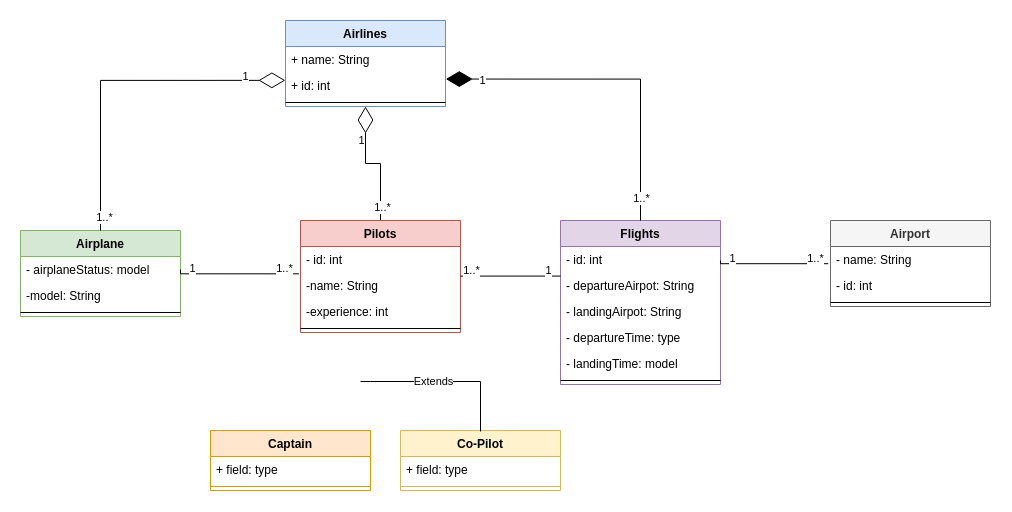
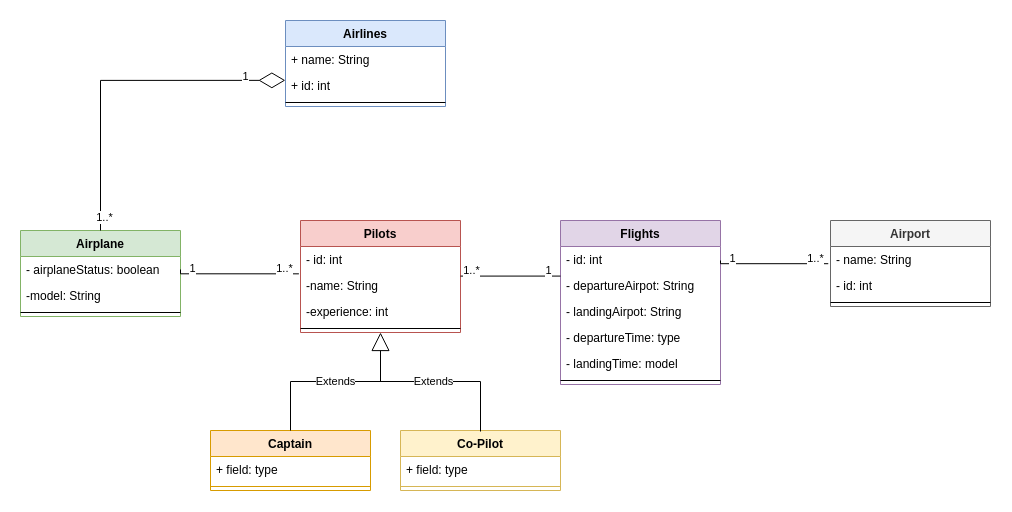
(627, 79) -> none
(381, 170) -> none
(94, 270) -> (101, 270)
none -> (300, 382)
